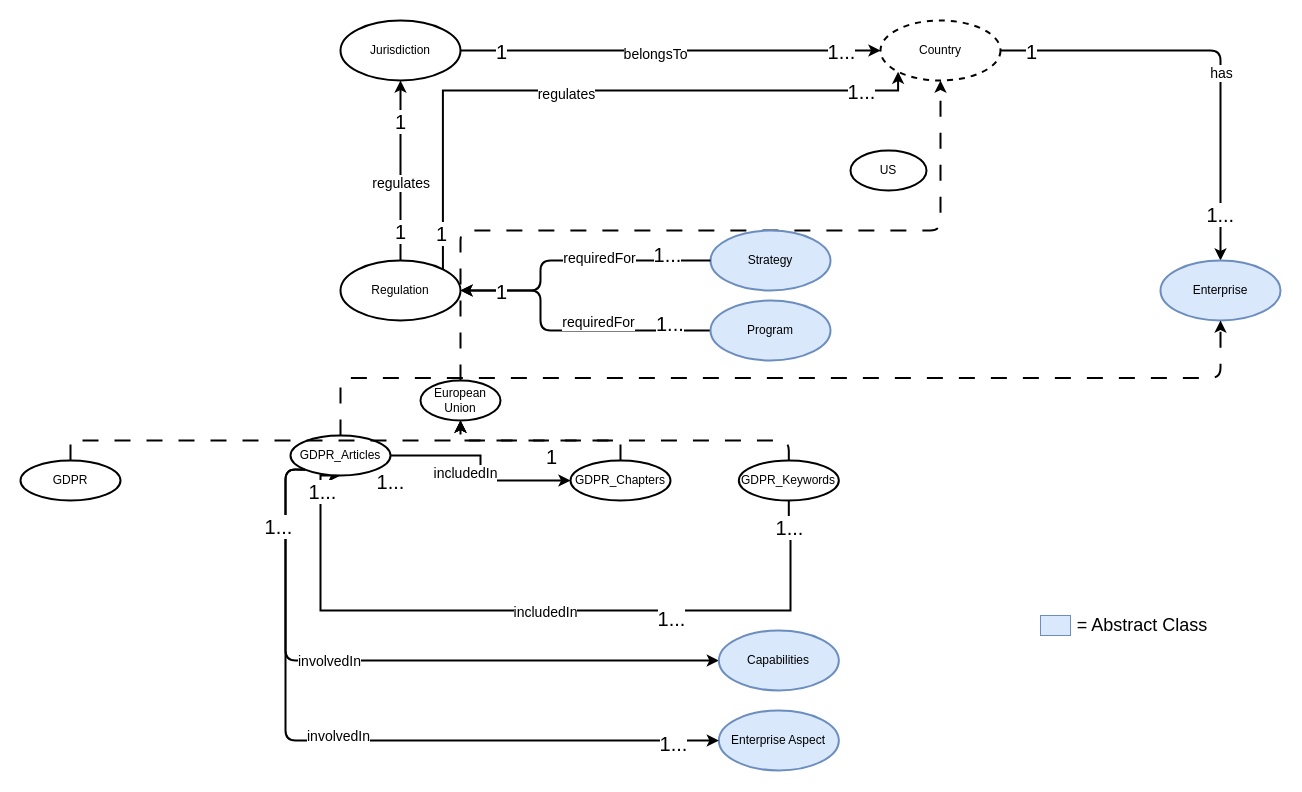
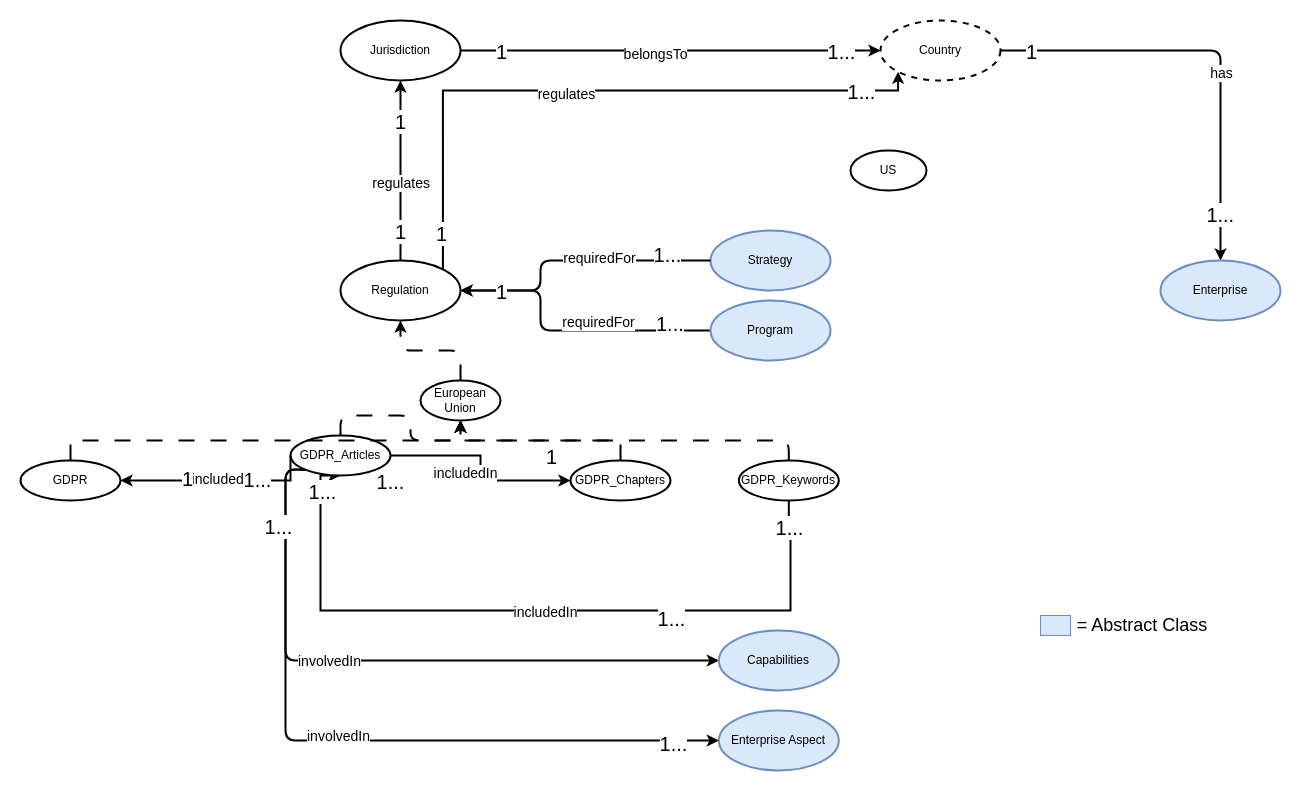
(472, 231) -> (416, 351)
(1221, 339) -> (363, 416)
none -> (191, 481)
